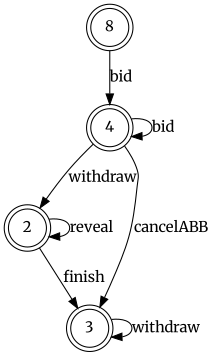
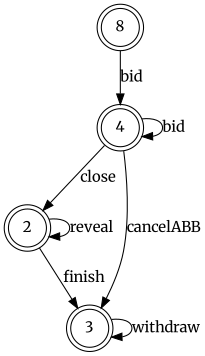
(103, 178) -> (98, 178)
